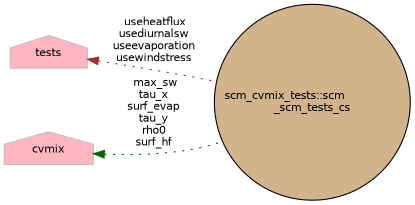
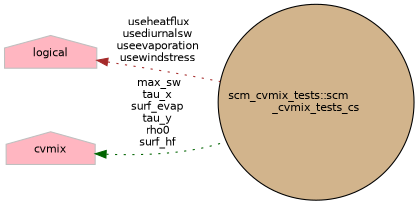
(49, 54) -> (51, 54)
(312, 102) -> (316, 102)
